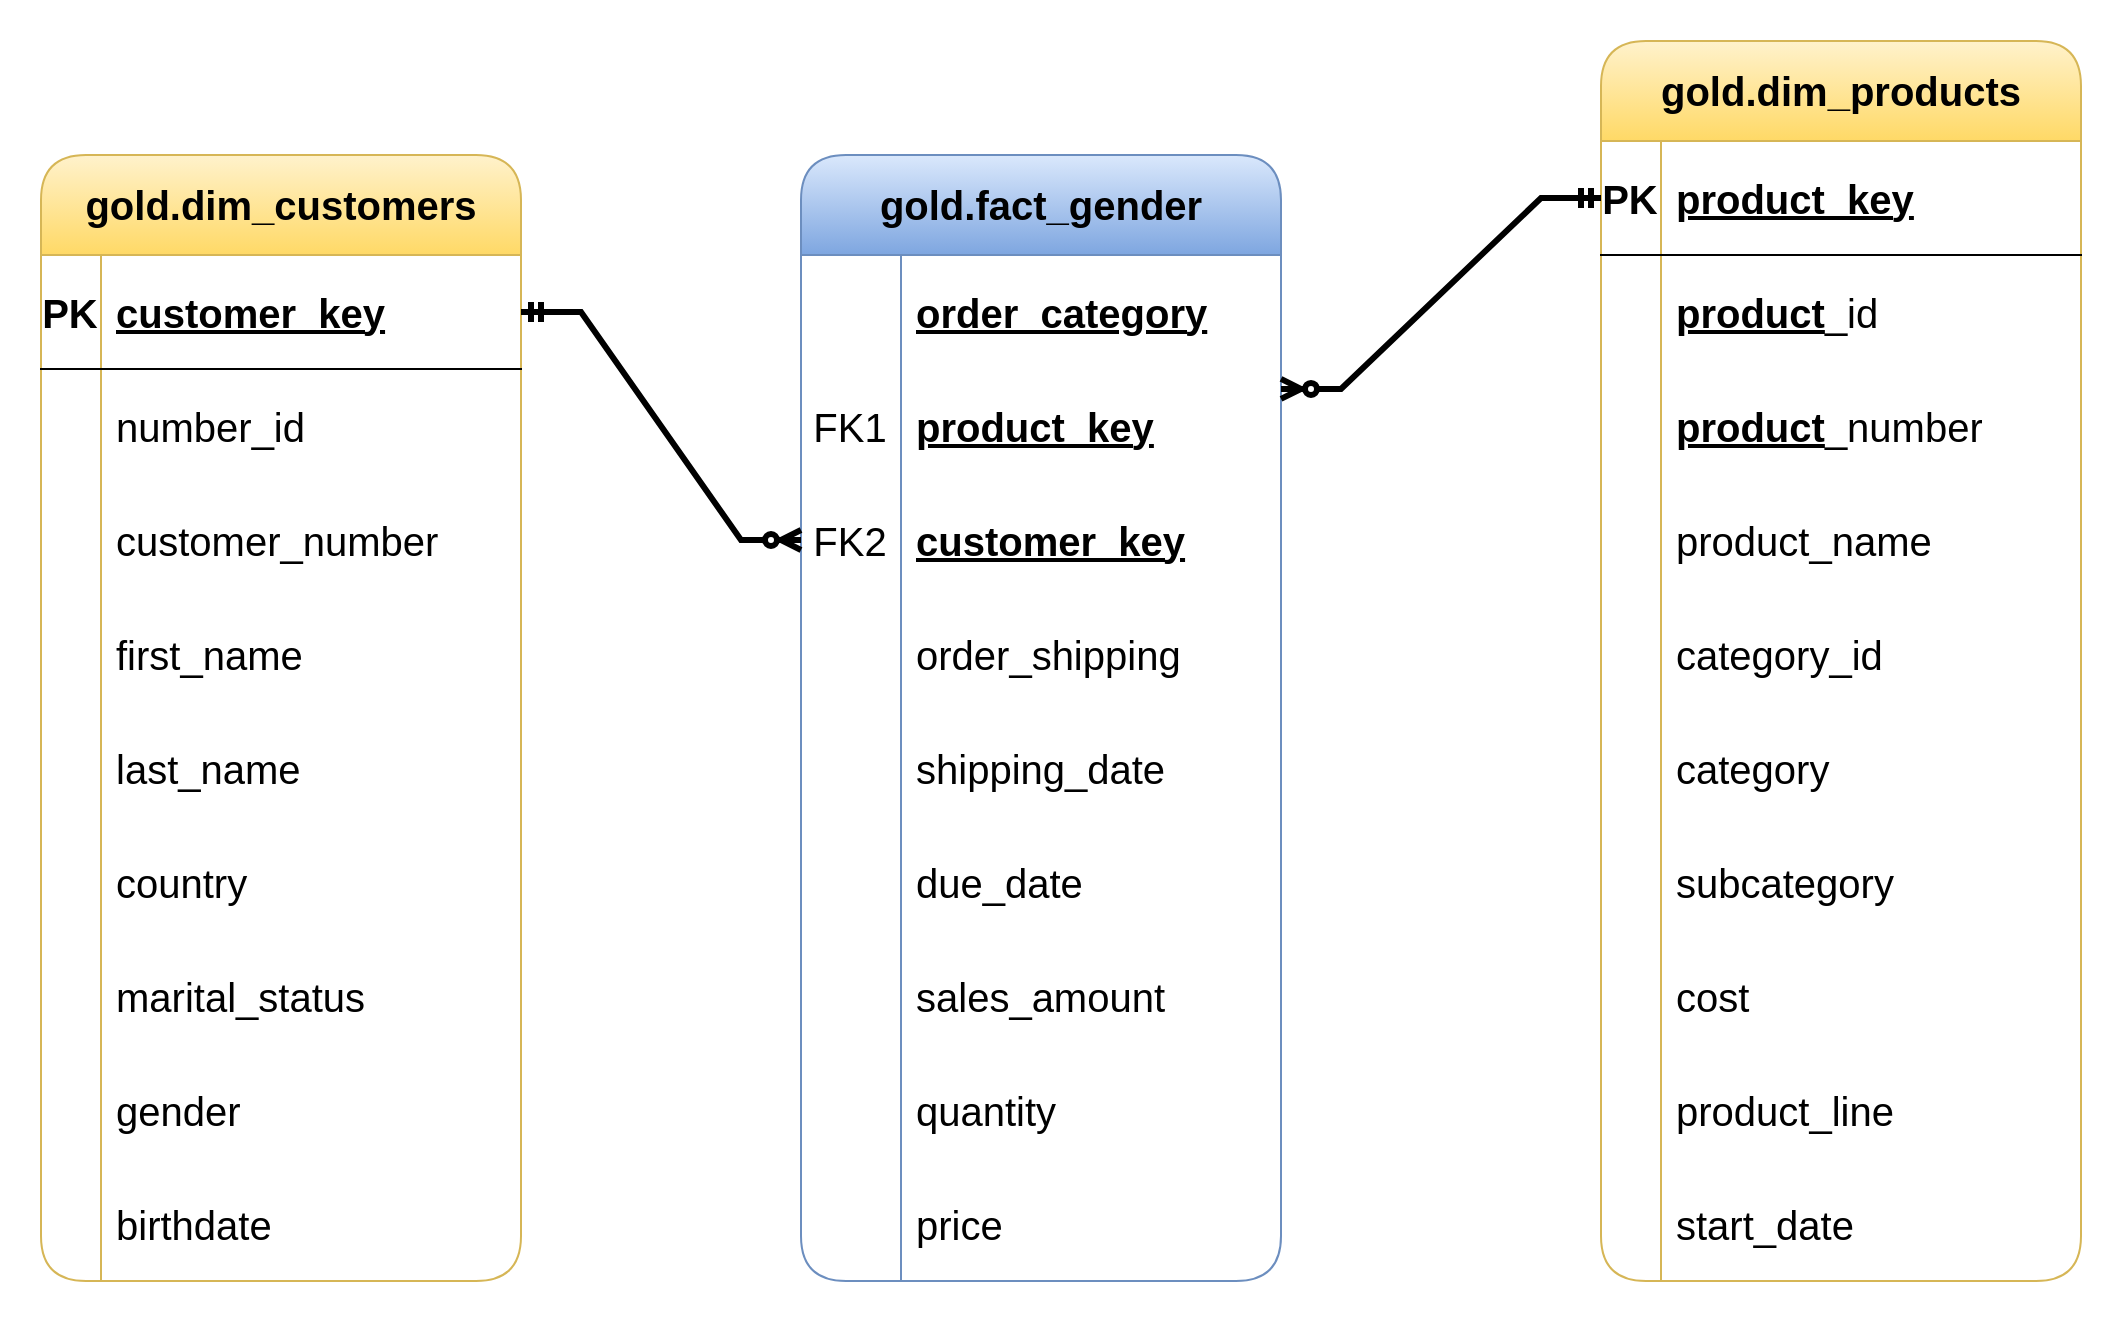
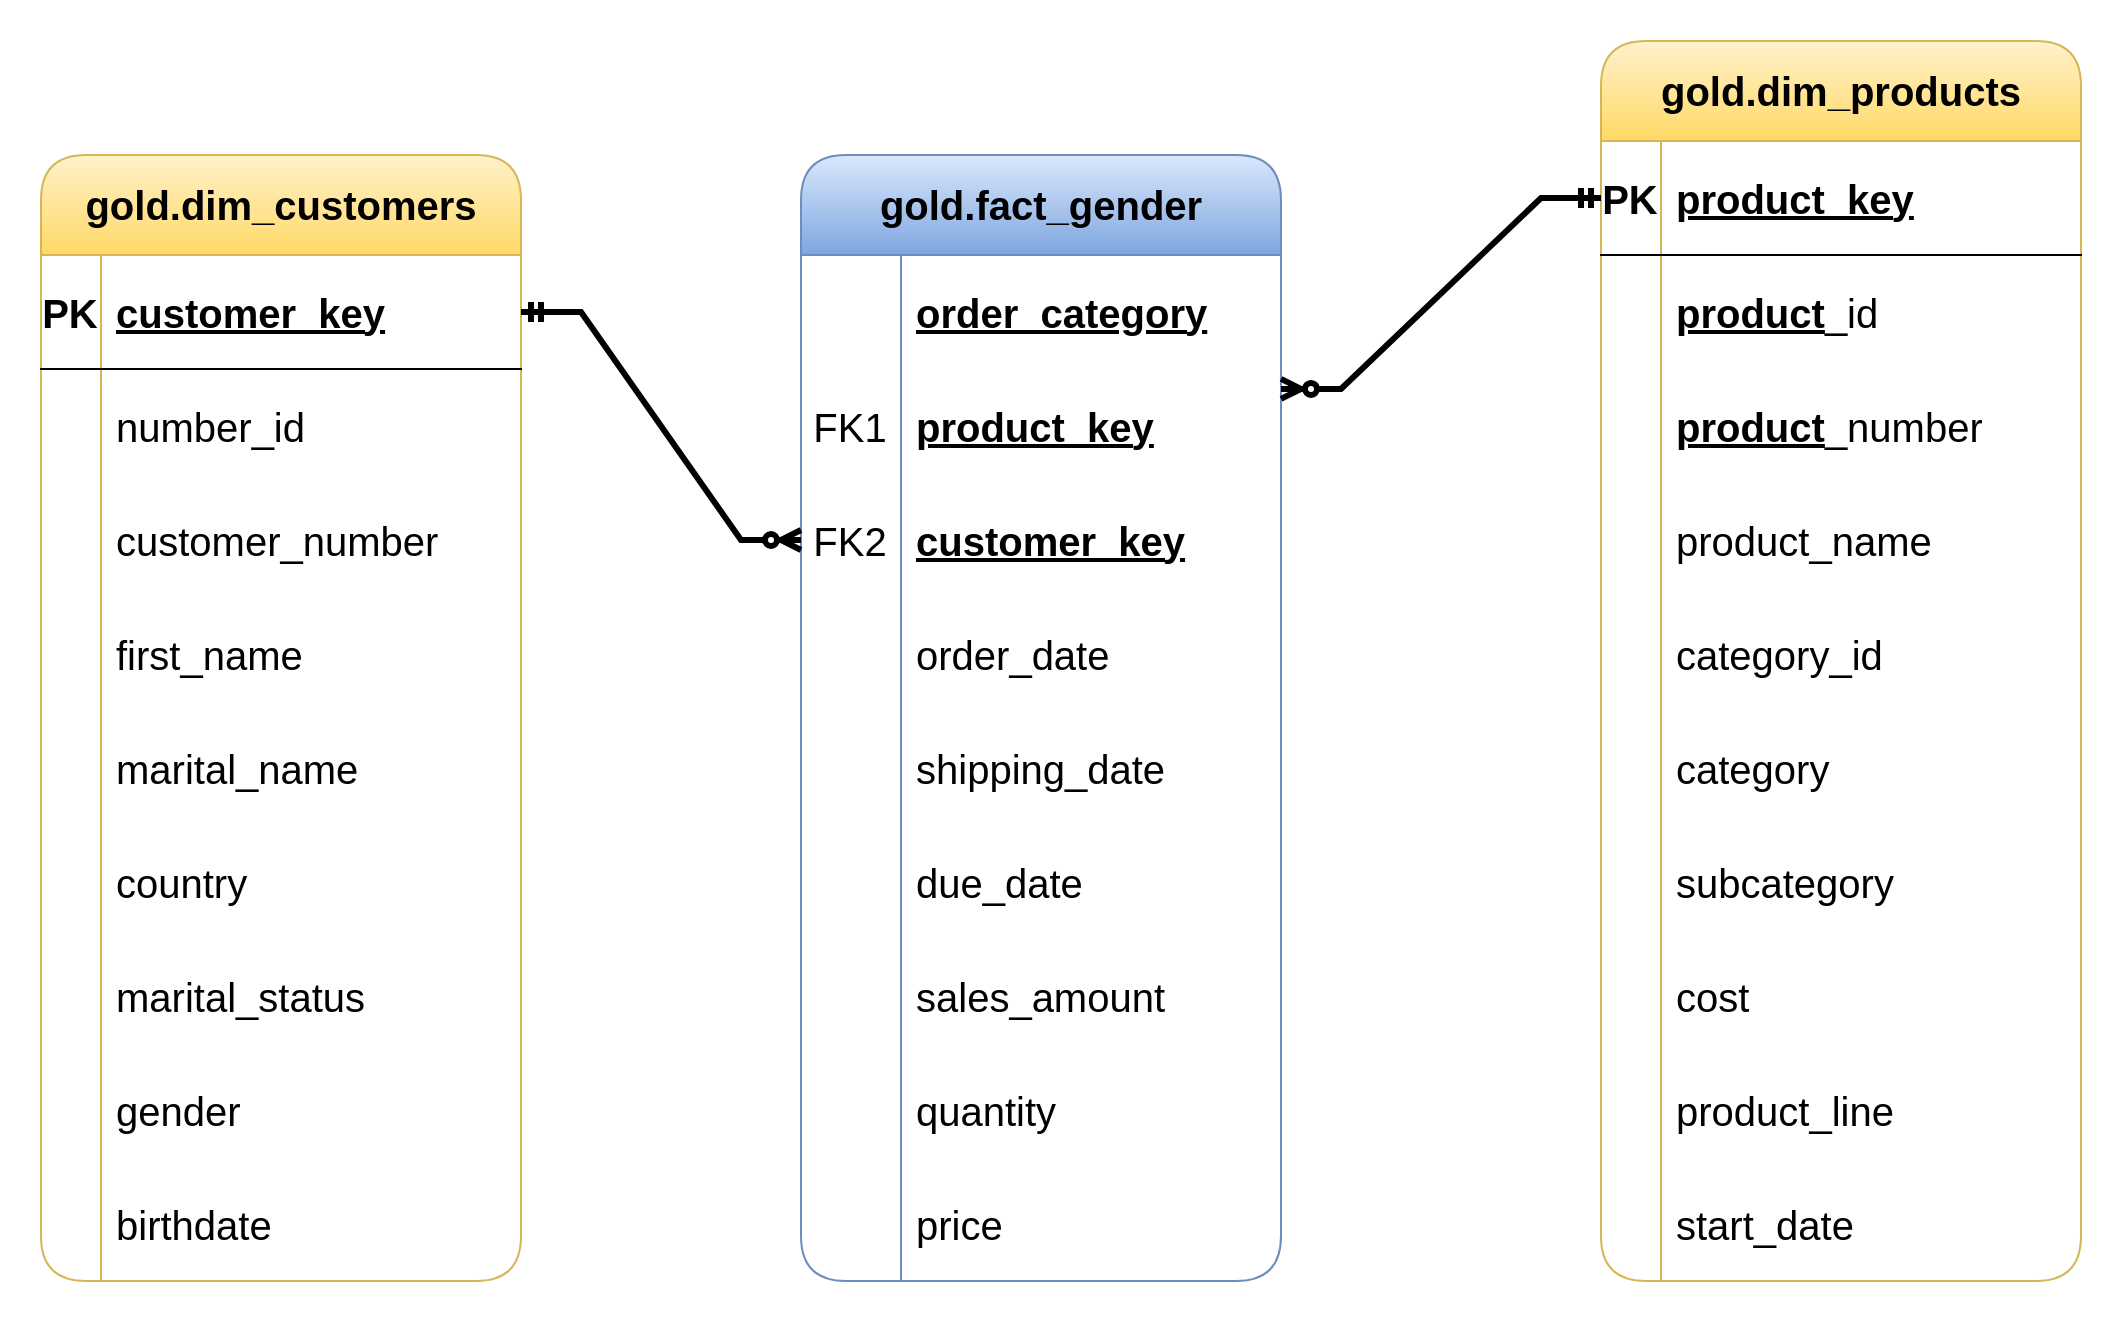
(1063, 655) -> (1029, 655)
(213, 769) -> (241, 769)
